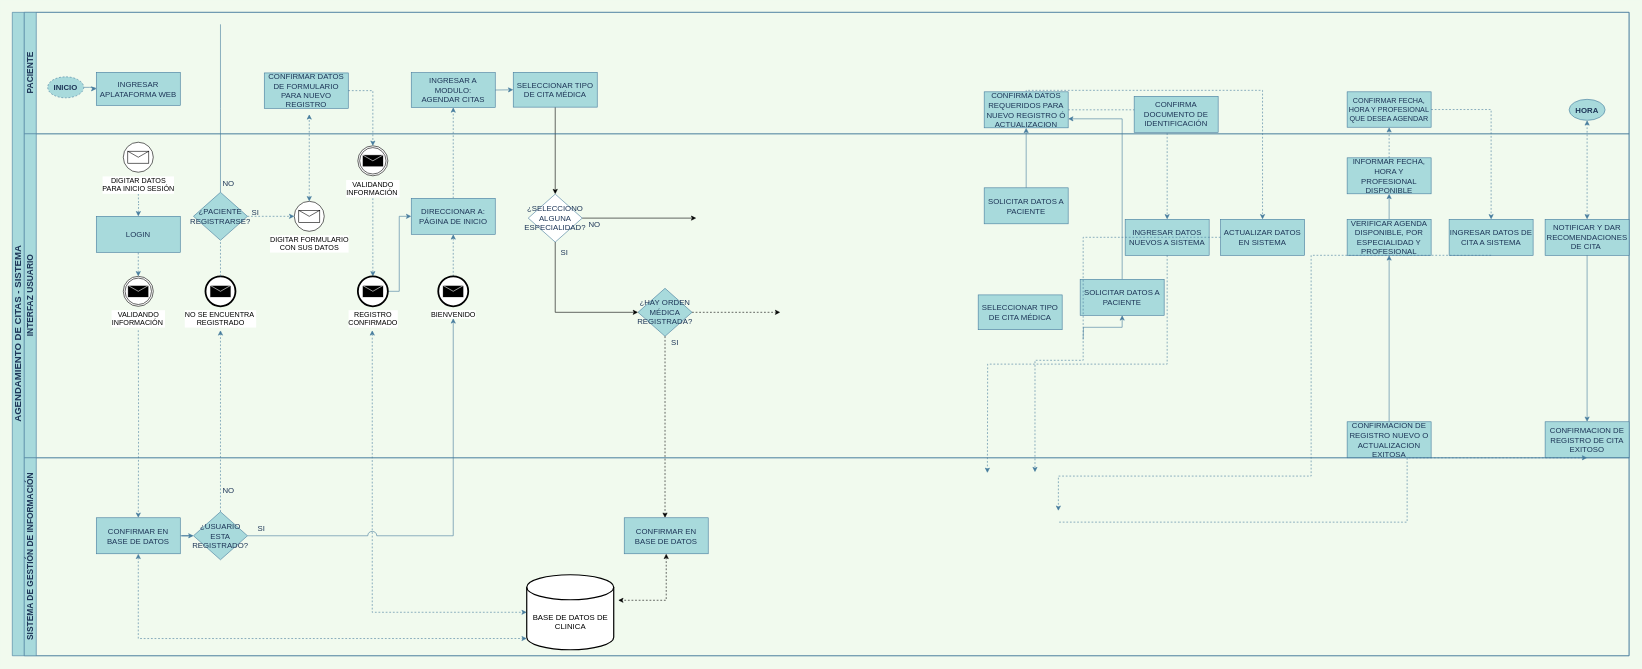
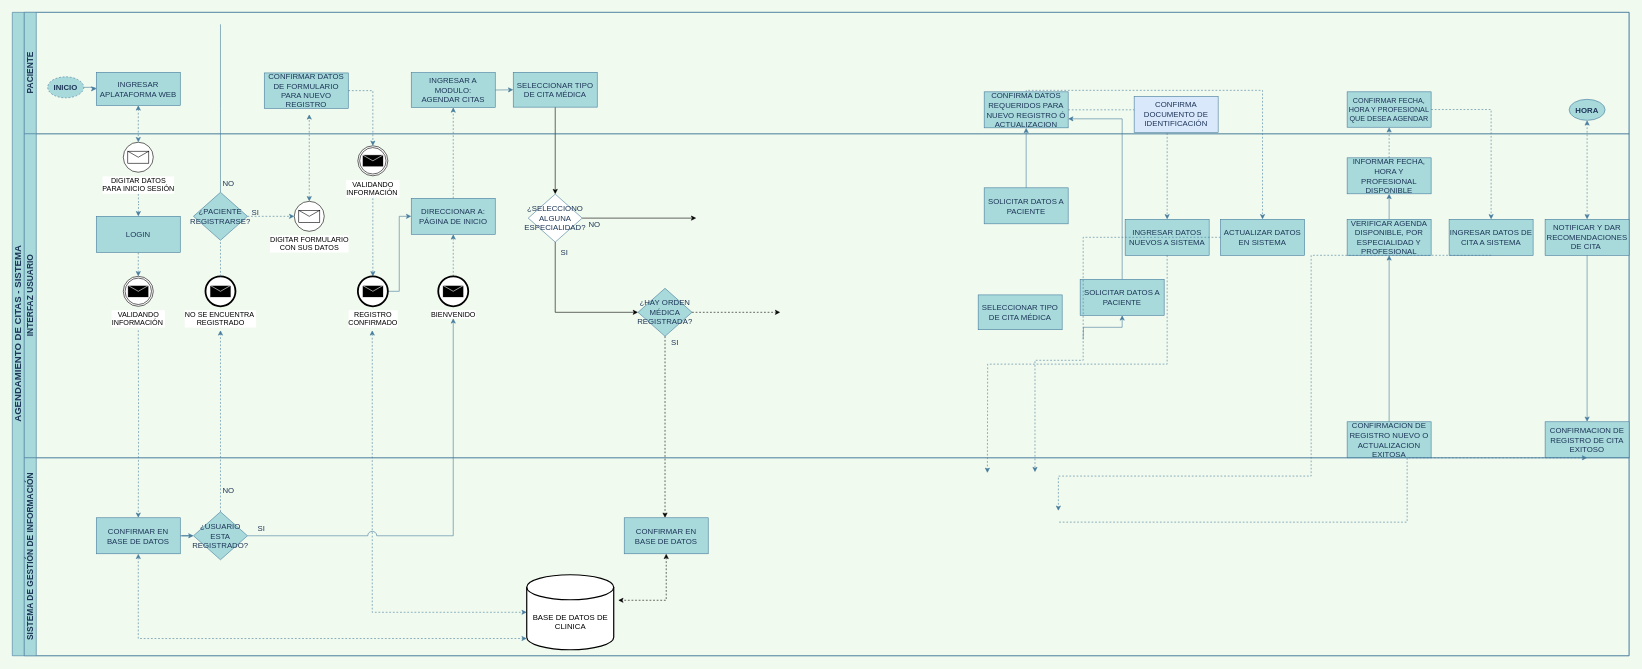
(1176, 114) -> (1176, 114)
none -> (138, 136)
